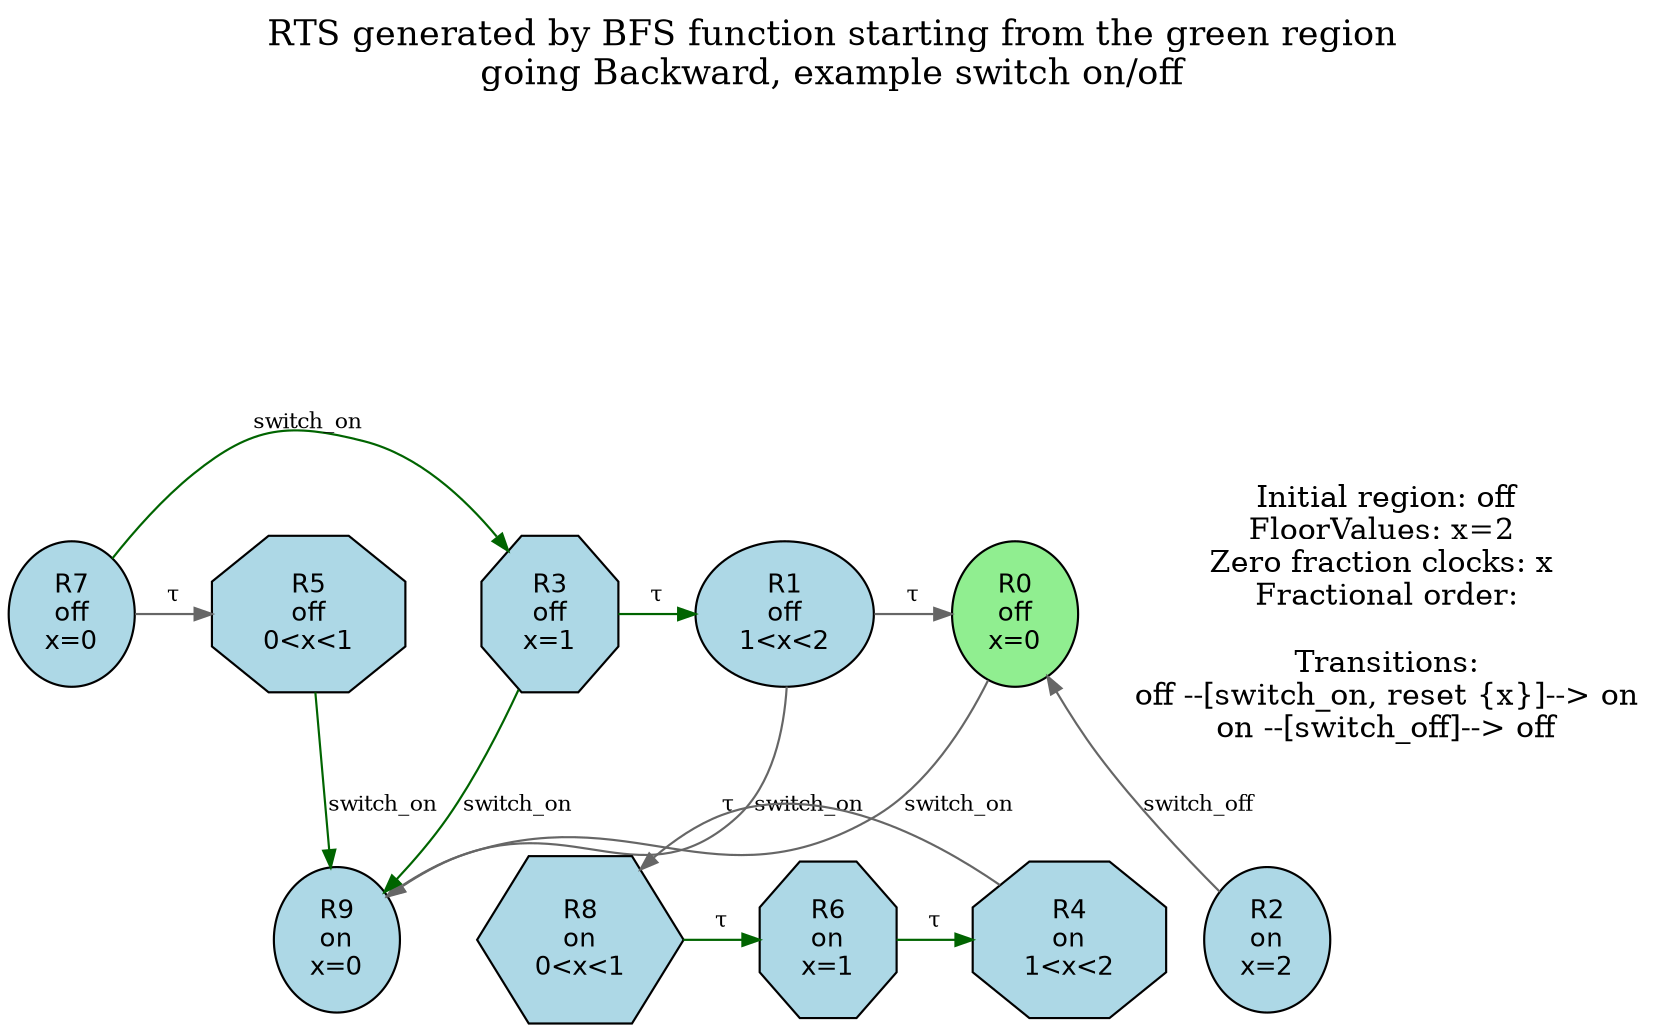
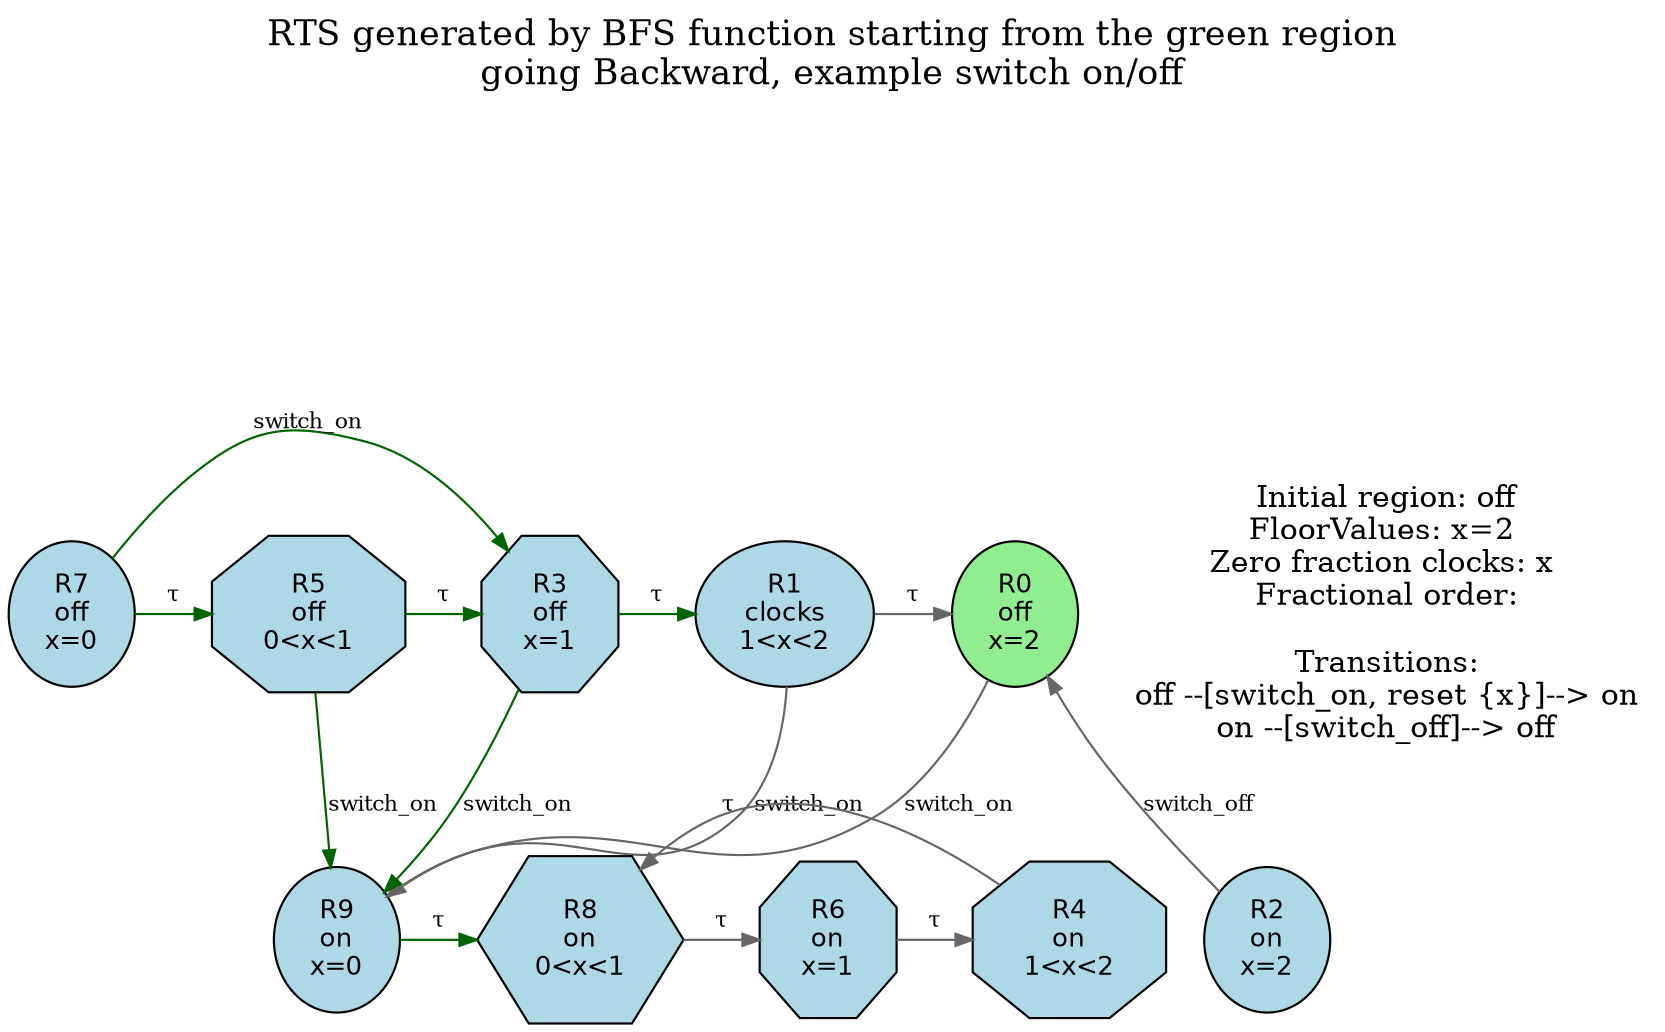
(165, 614) -> (165, 614)
none -> (435, 614)
(785, 614) -> (785, 614)
(1015, 614) -> (1015, 614)
none -> (430, 940)
(713, 940) -> (713, 940)
(926, 940) -> (926, 940)
